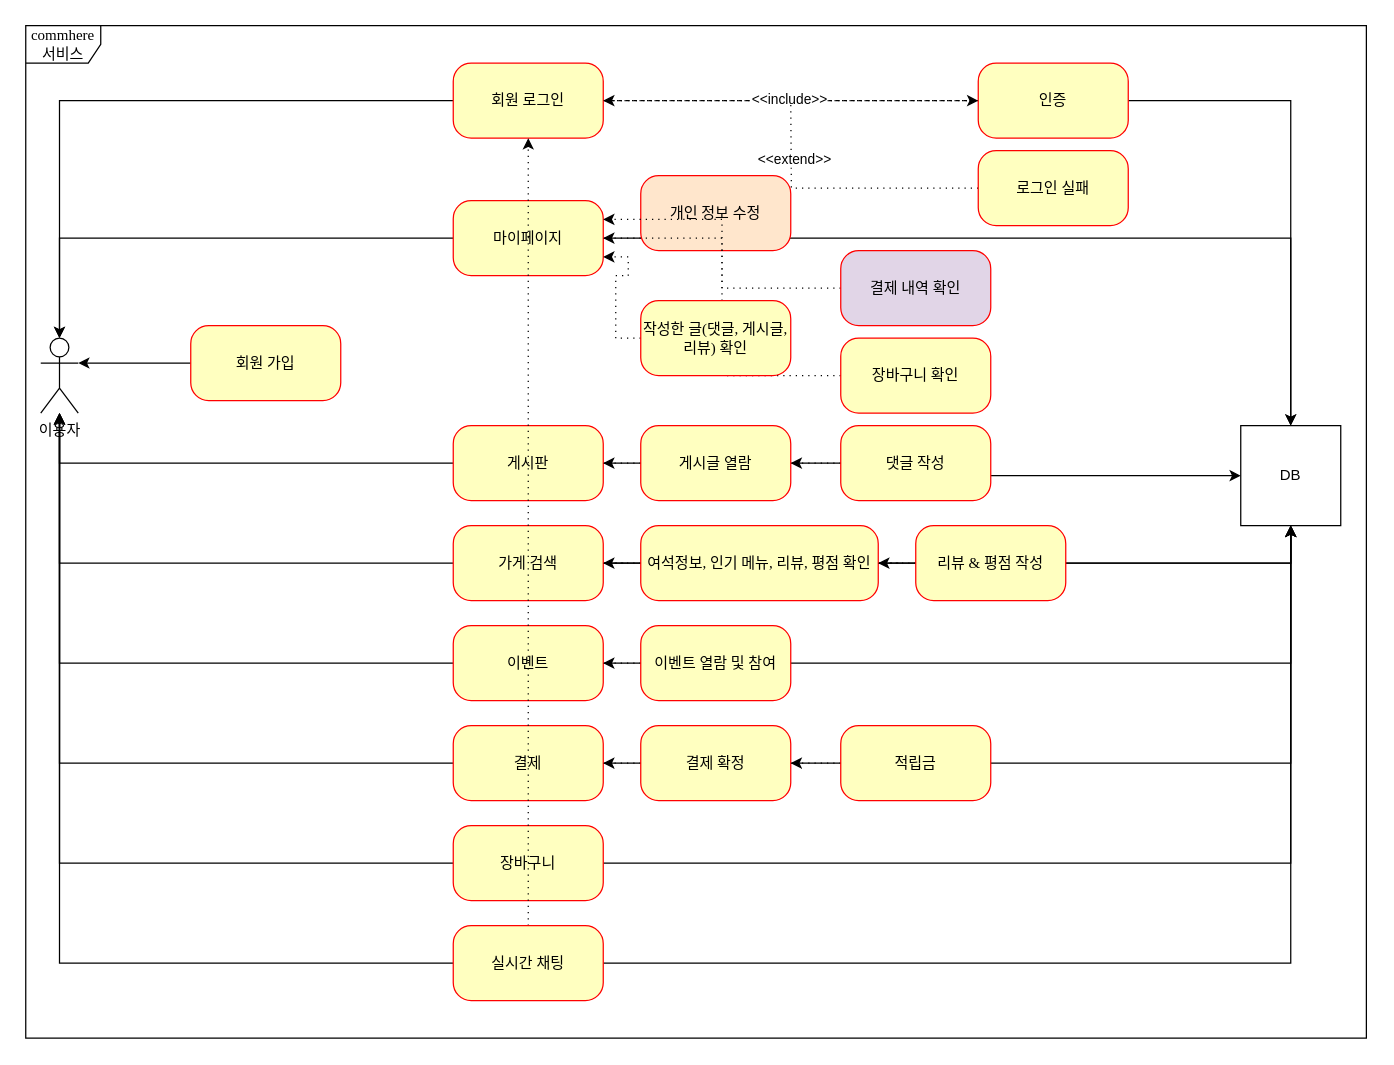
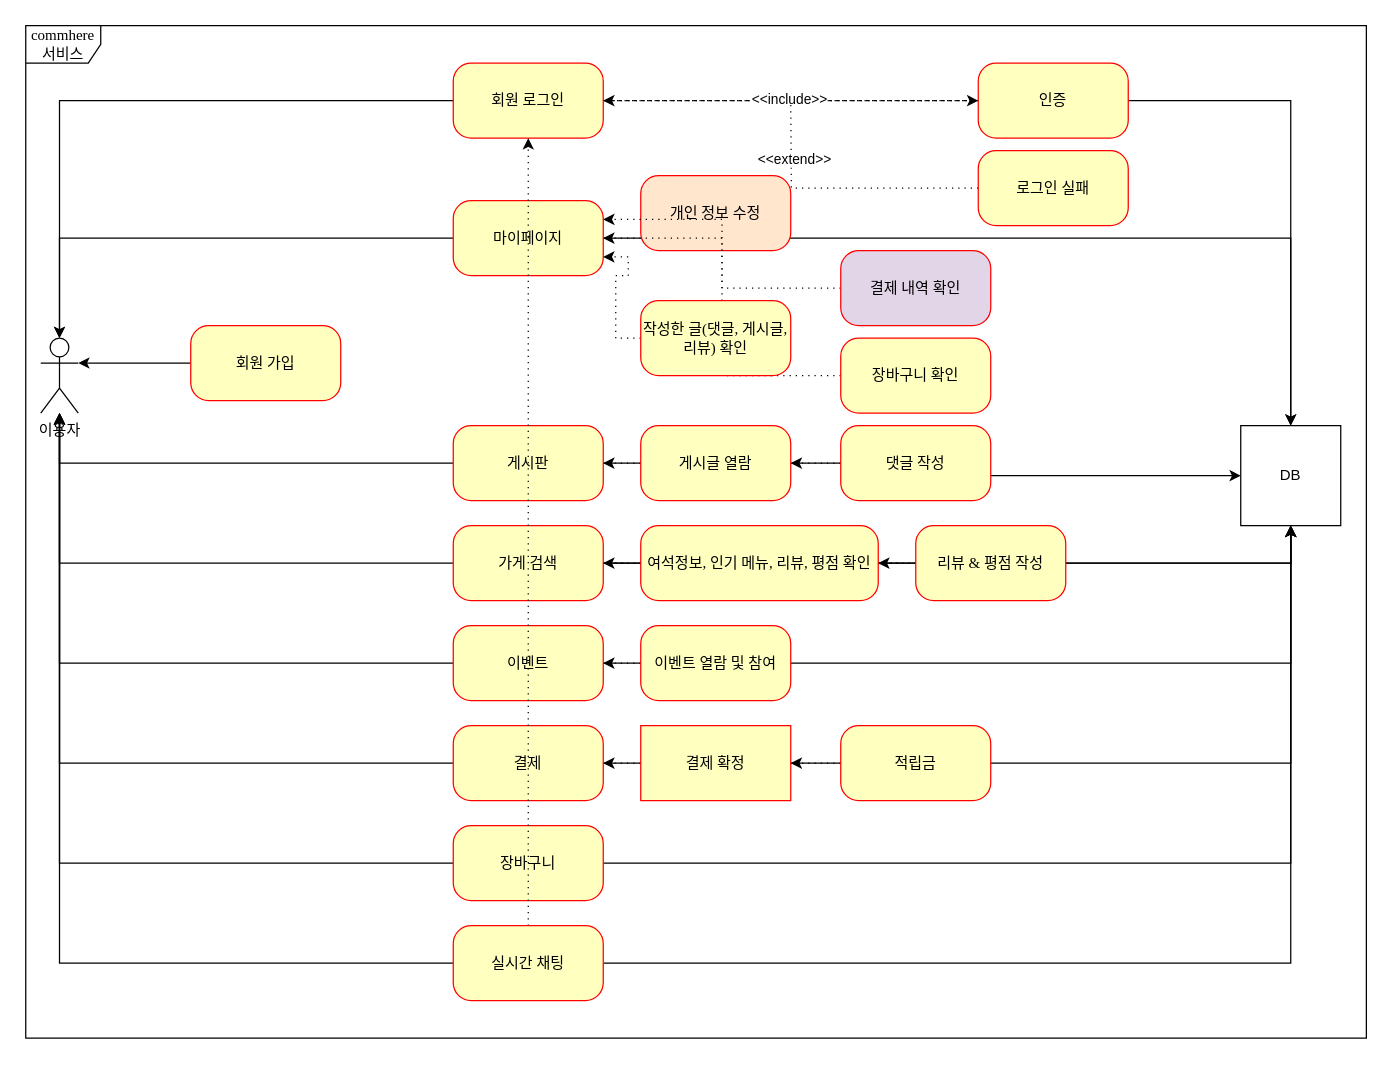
(716, 763) -> (716, 763)
